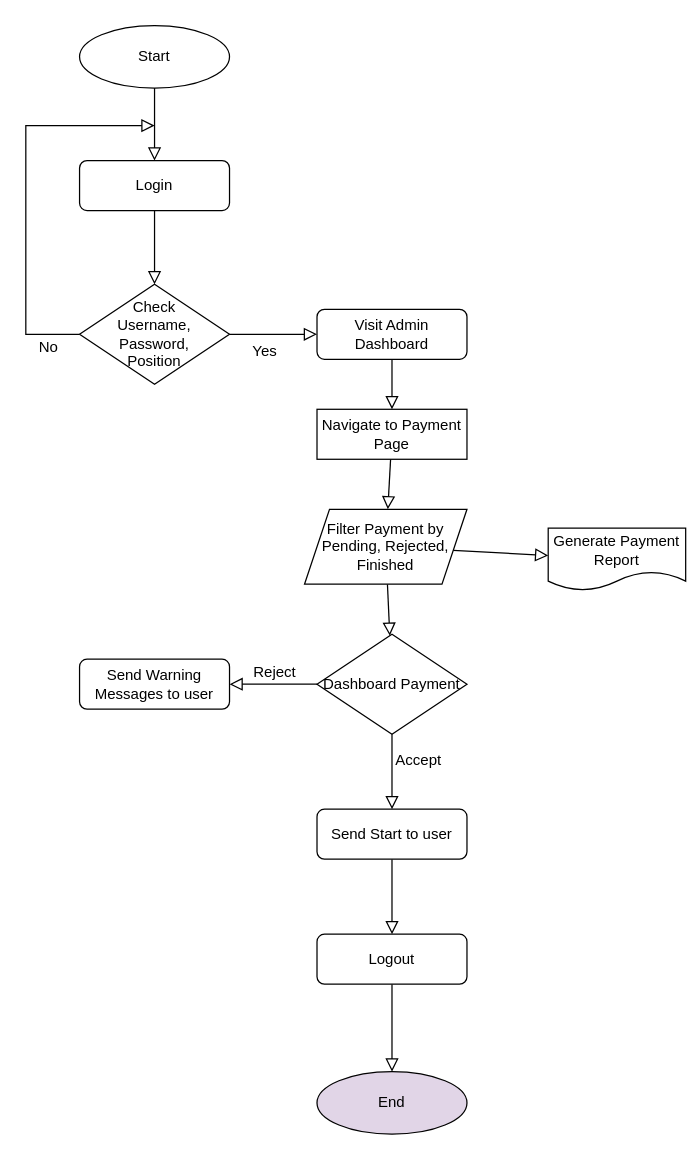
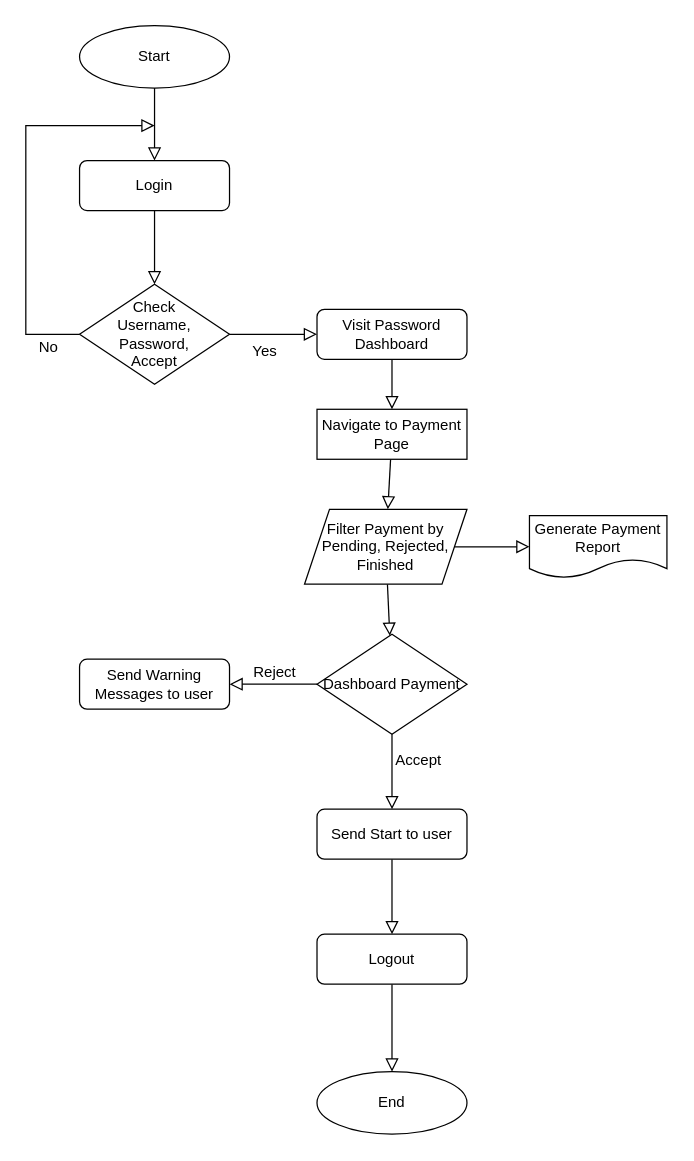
(154, 334) -> (154, 334)
(392, 334) -> (392, 334)
(617, 559) -> (598, 547)
(392, 1103) -> (392, 1103)
